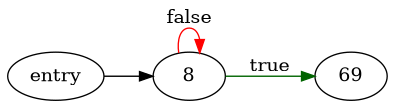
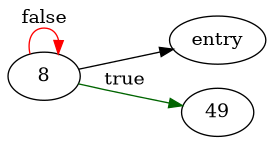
(122, 76) -> (119, 61)
(351, 76) -> (218, 112)
